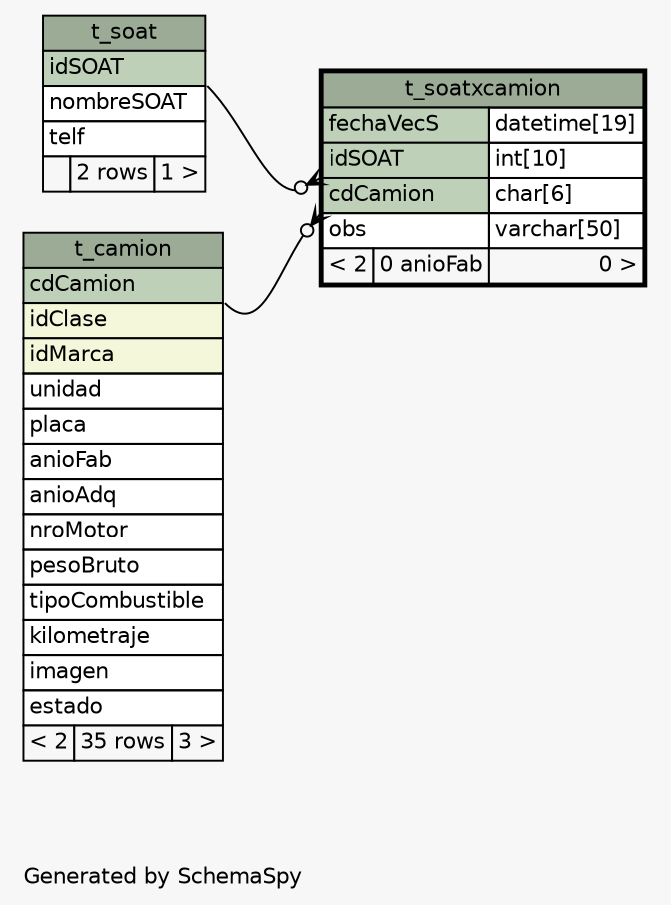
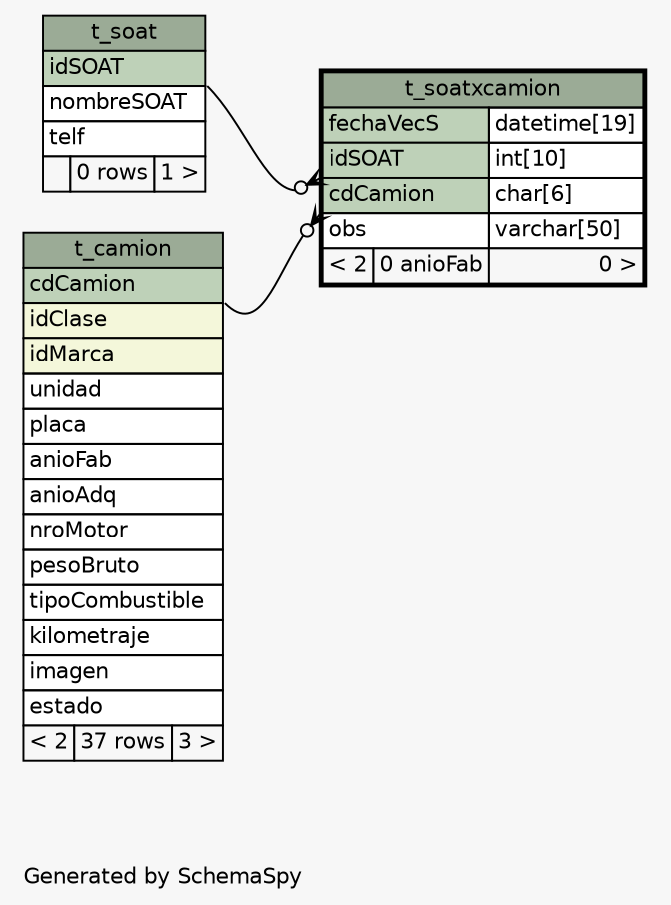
(112, 173) -> (112, 173)
(123, 742) -> (123, 742)
